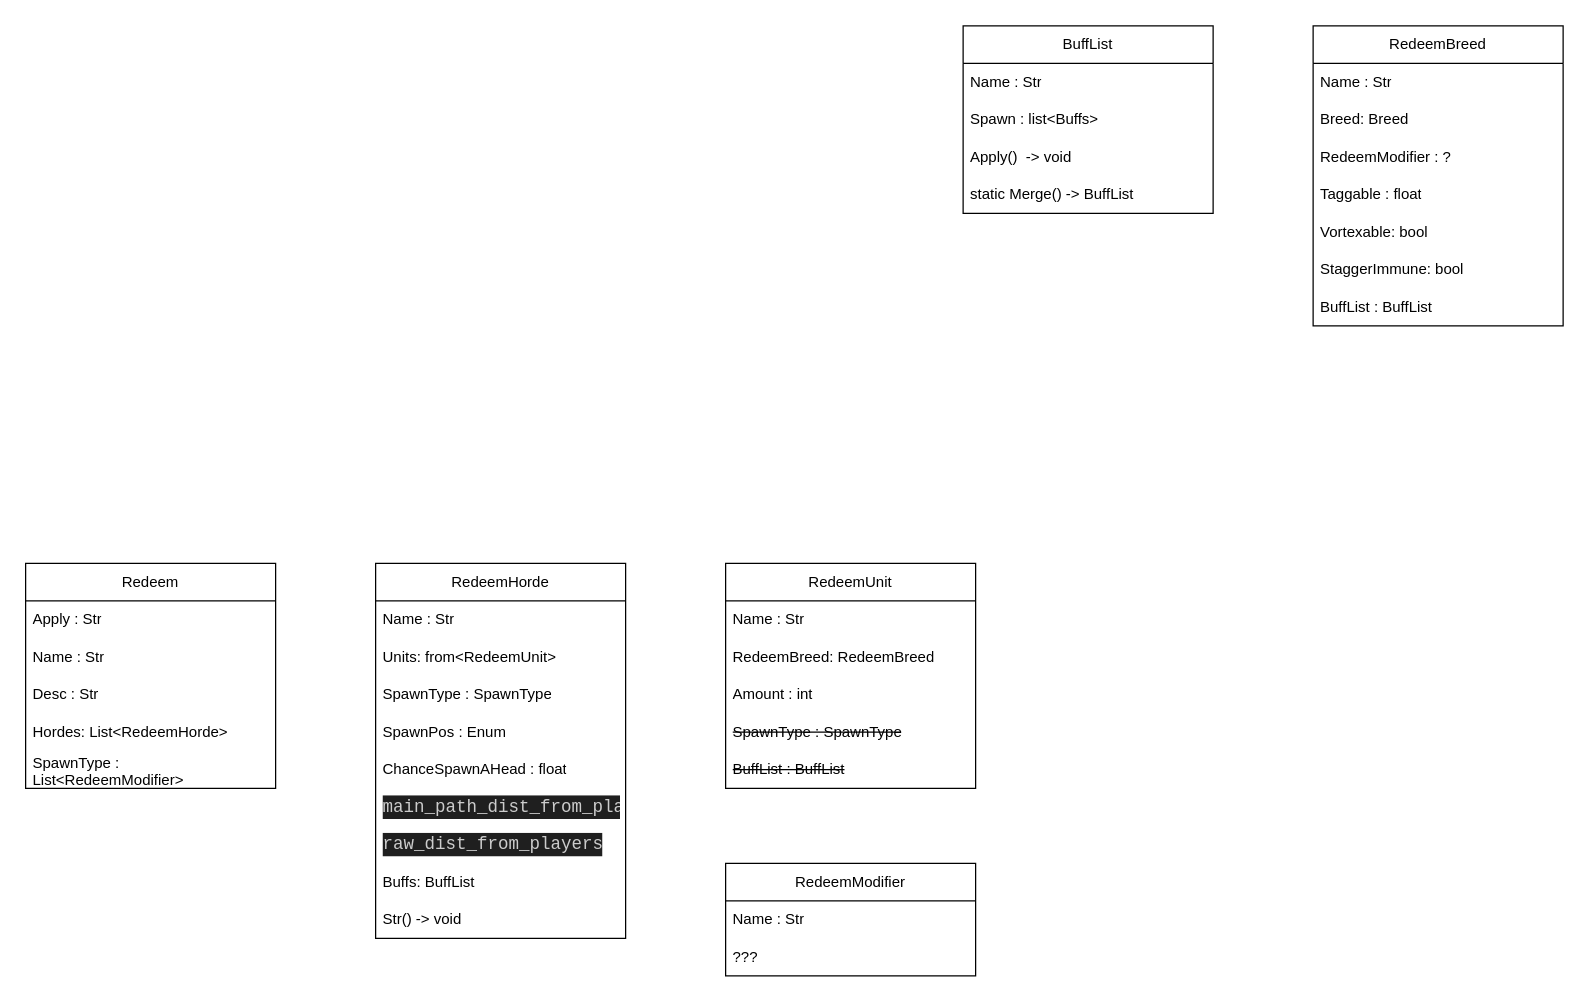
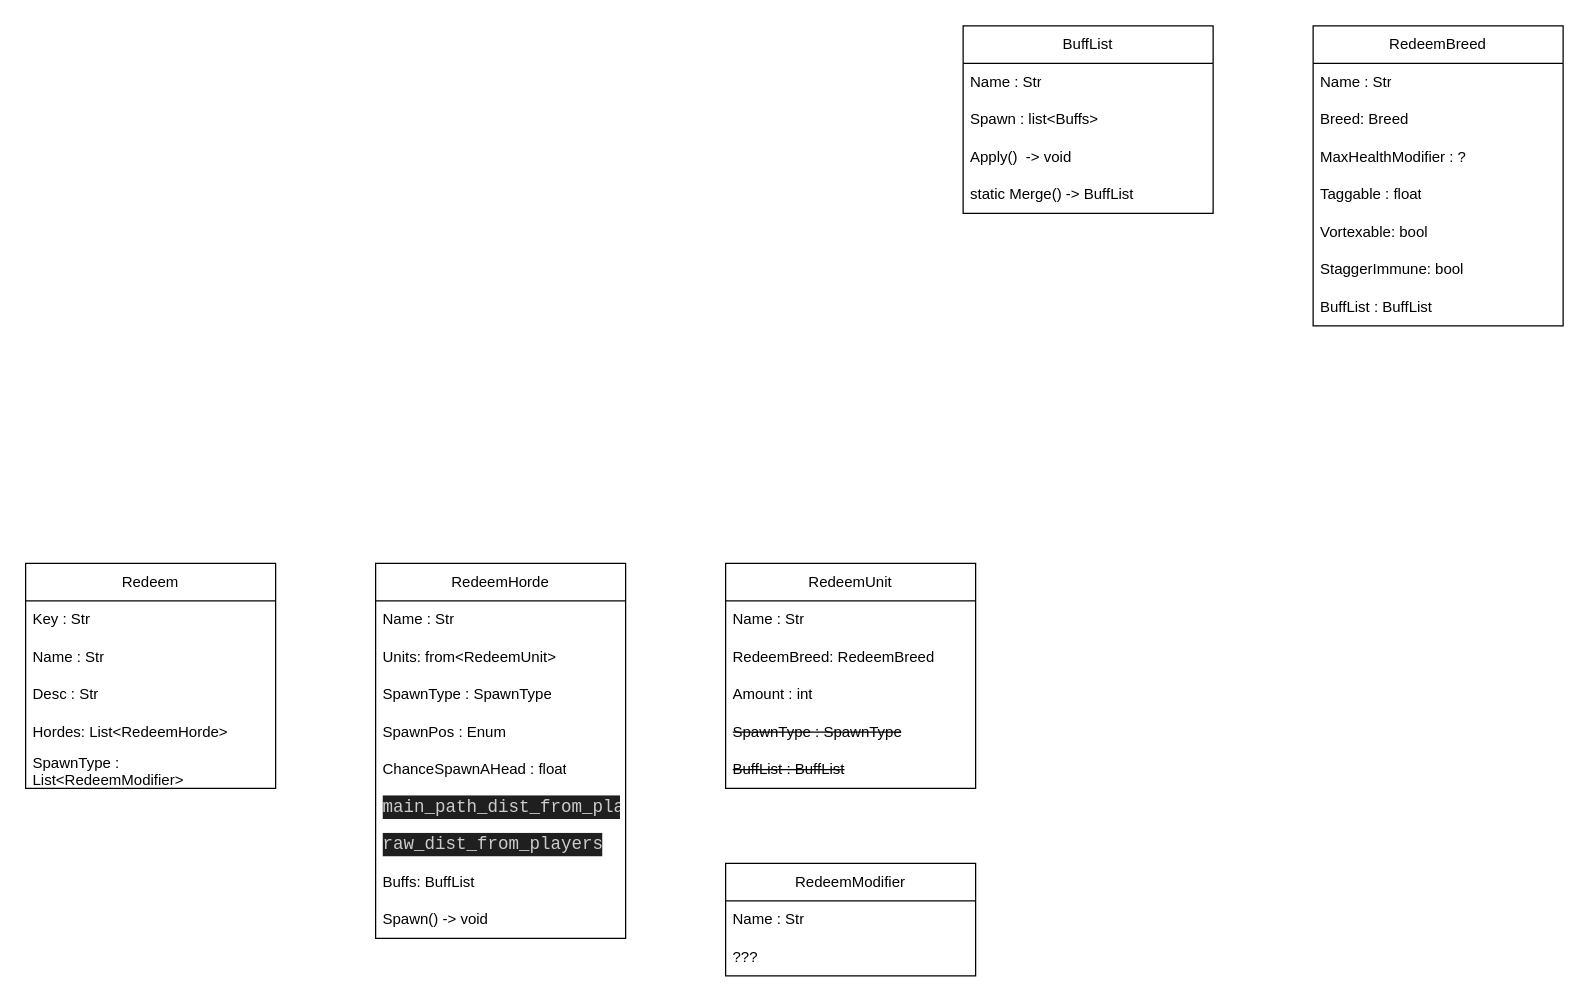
(1386, 157) -> (1397, 157)
(72, 619) -> (65, 619)
(432, 919) -> (440, 919)
